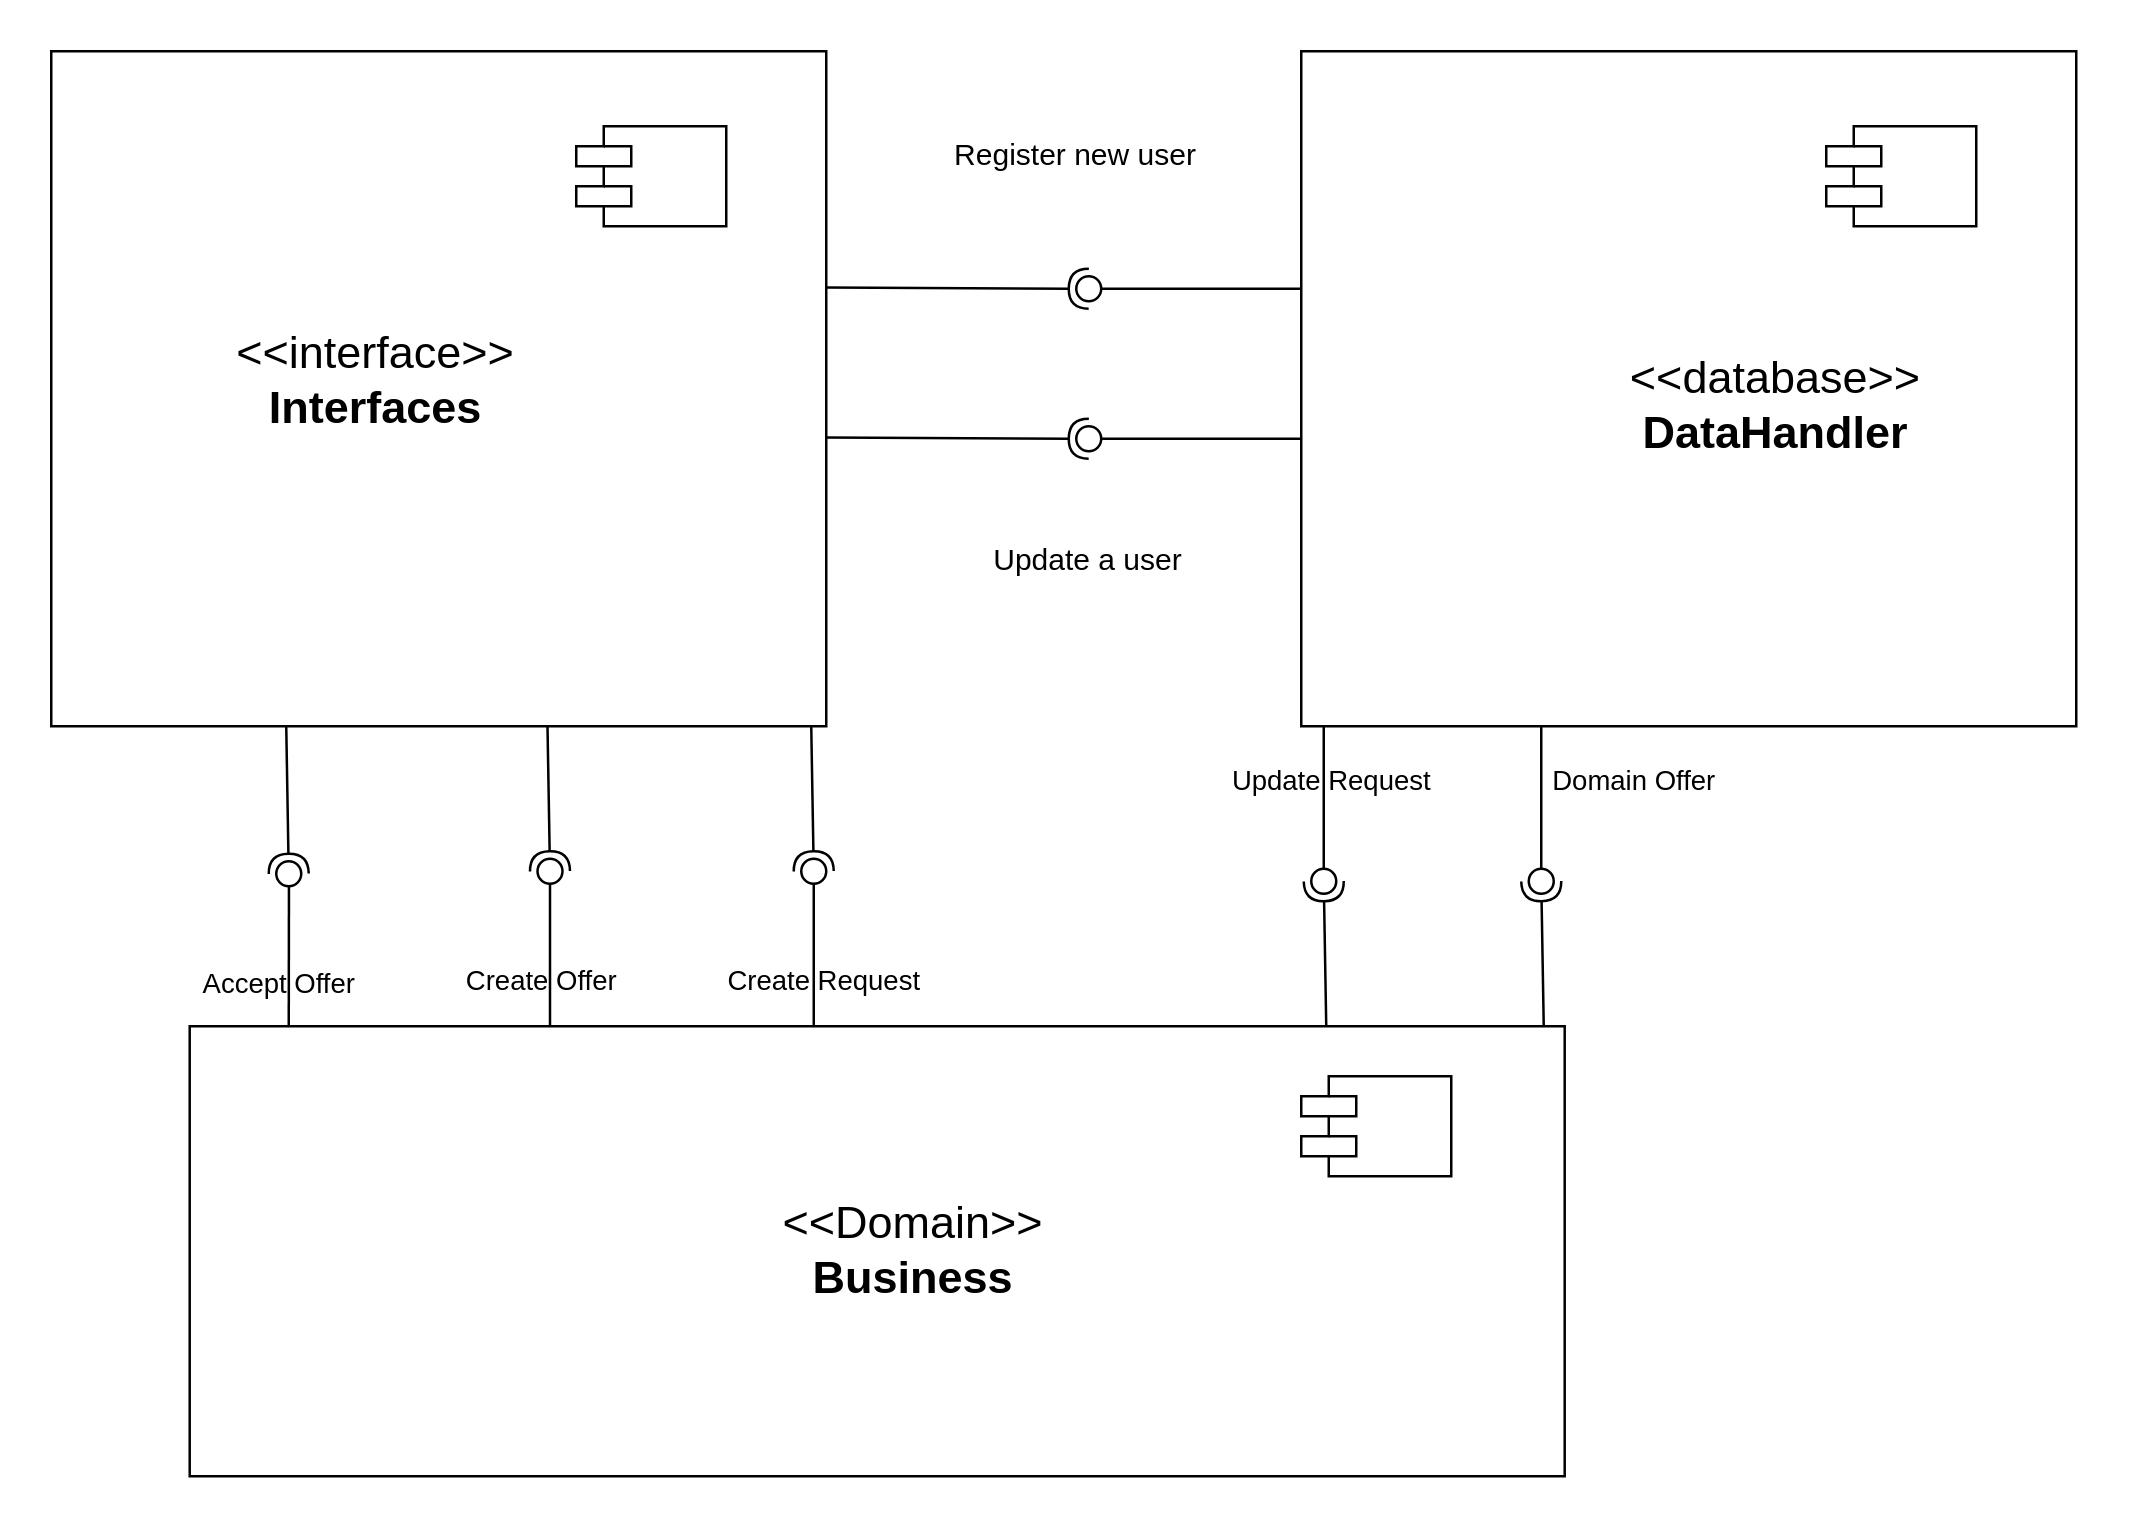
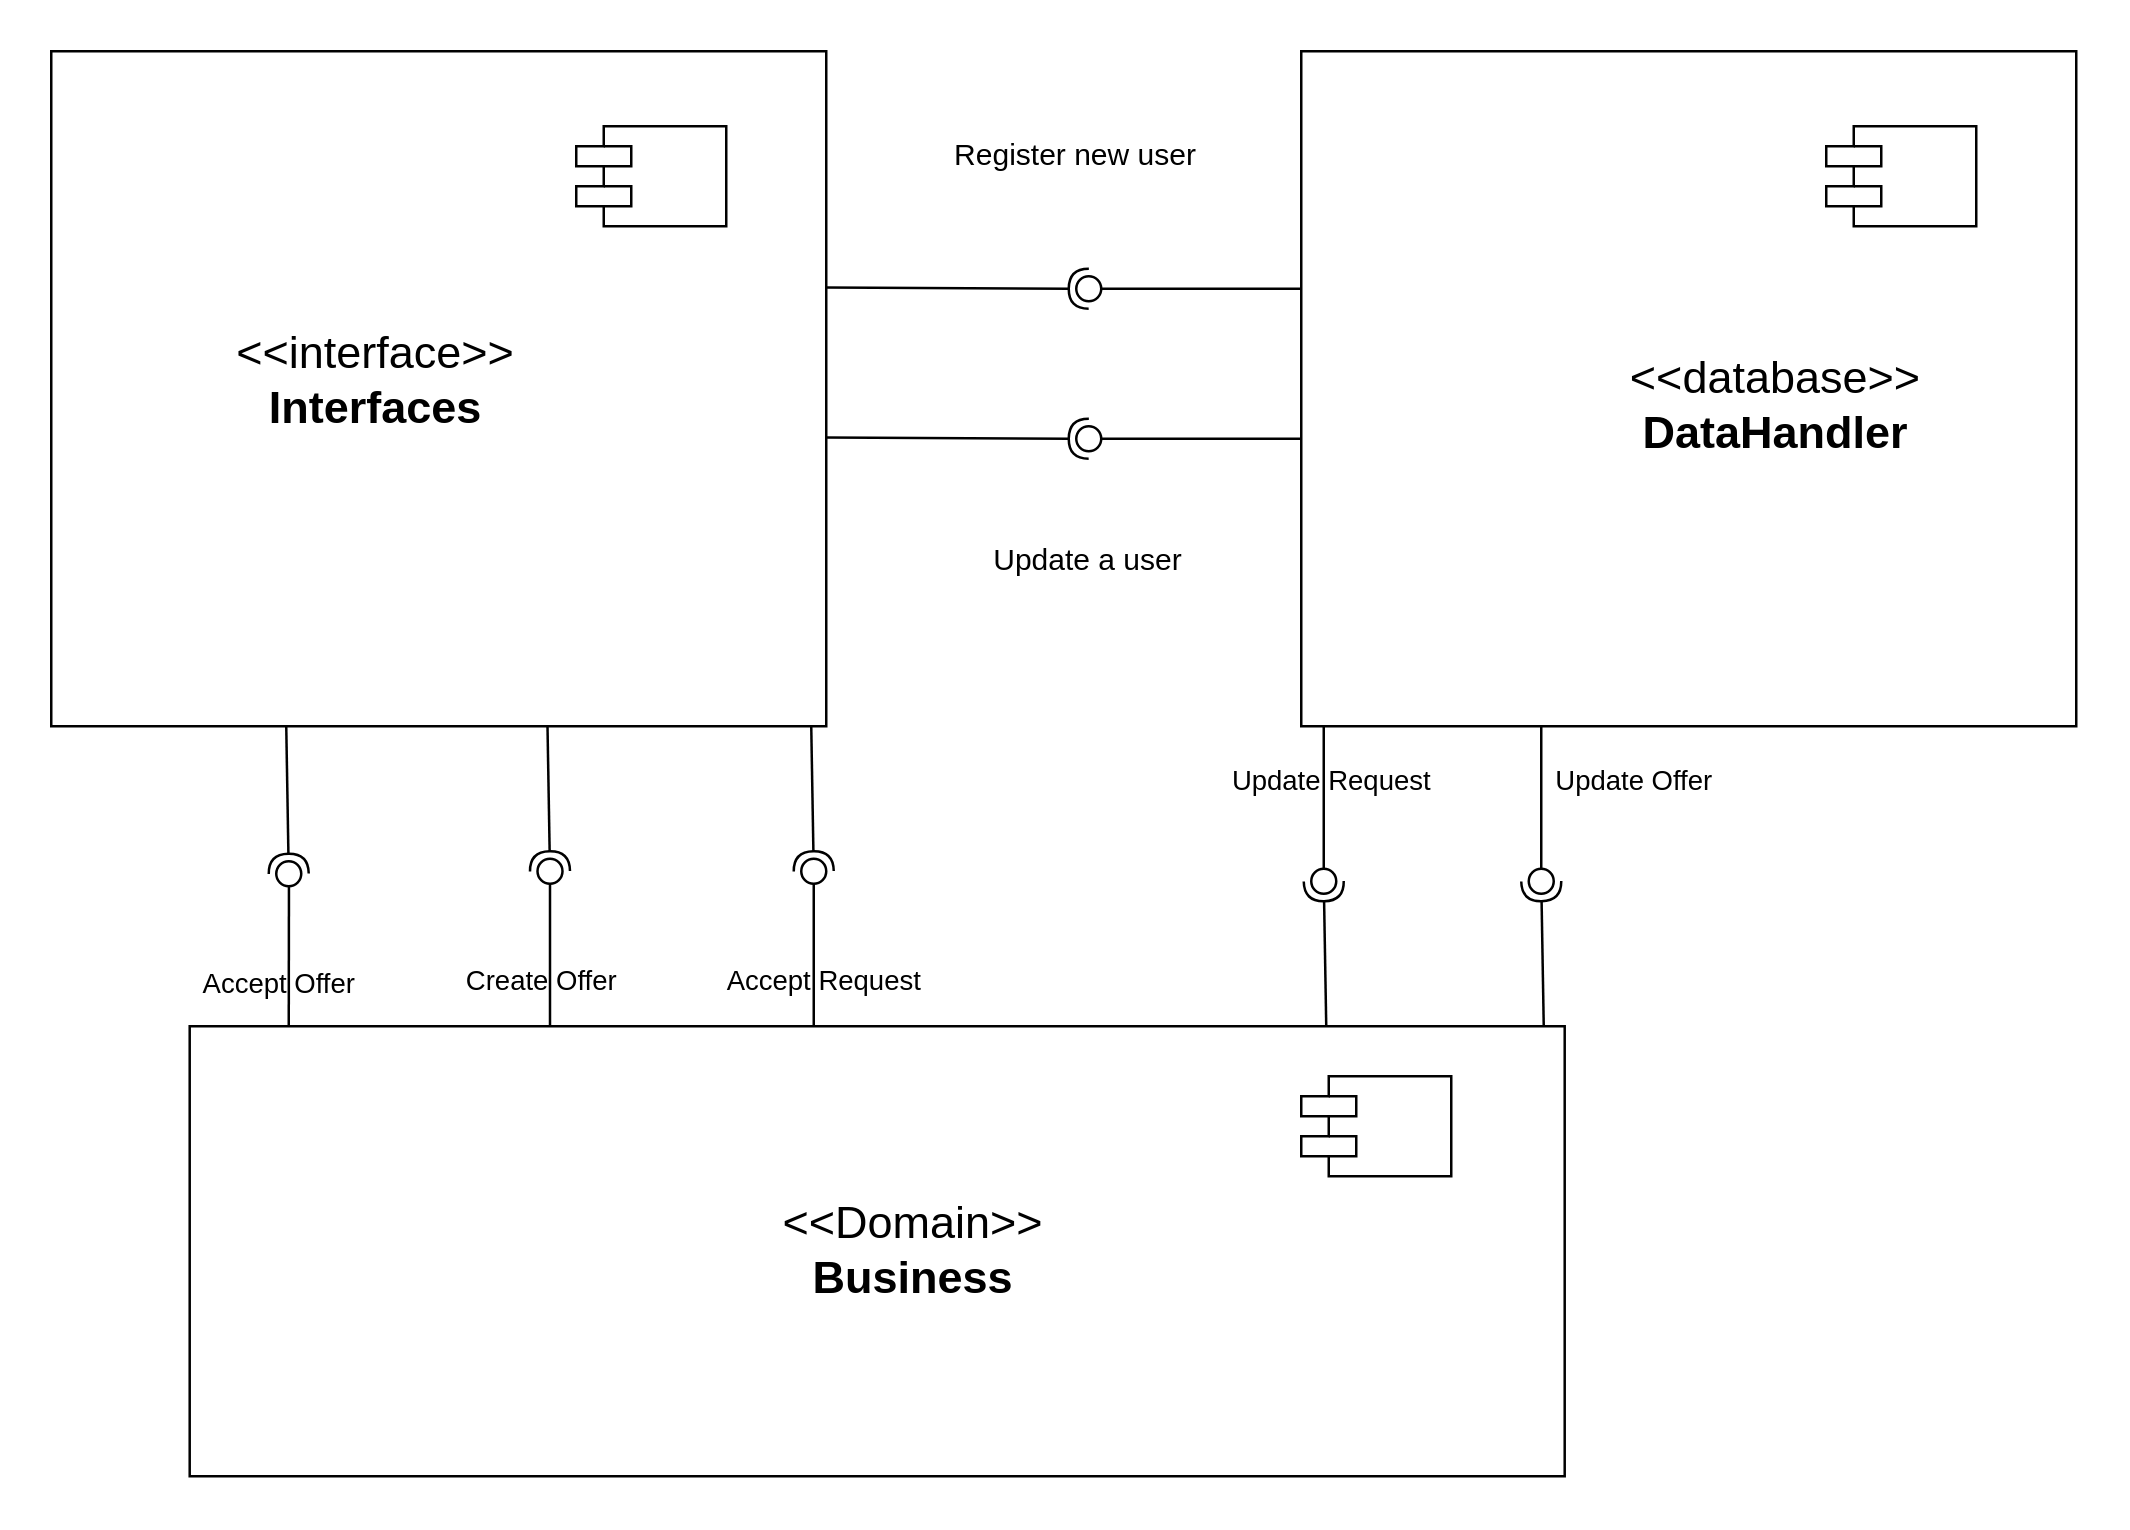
(1635, 776) -> (1635, 776)
(825, 976) -> (825, 976)
